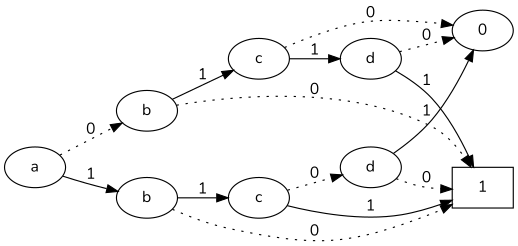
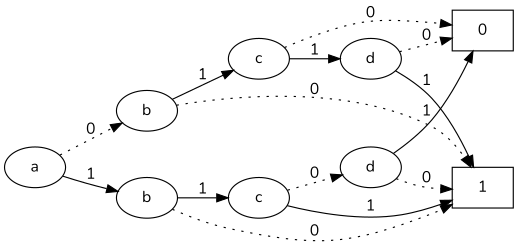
(483, 31) -> (483, 31)
